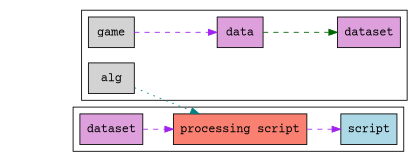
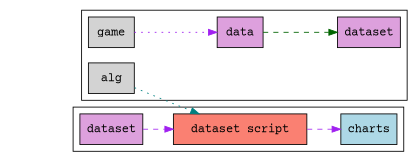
(171, 32) -> (171, 32)
(240, 129) -> (240, 129)
(369, 129) -> (369, 129)
